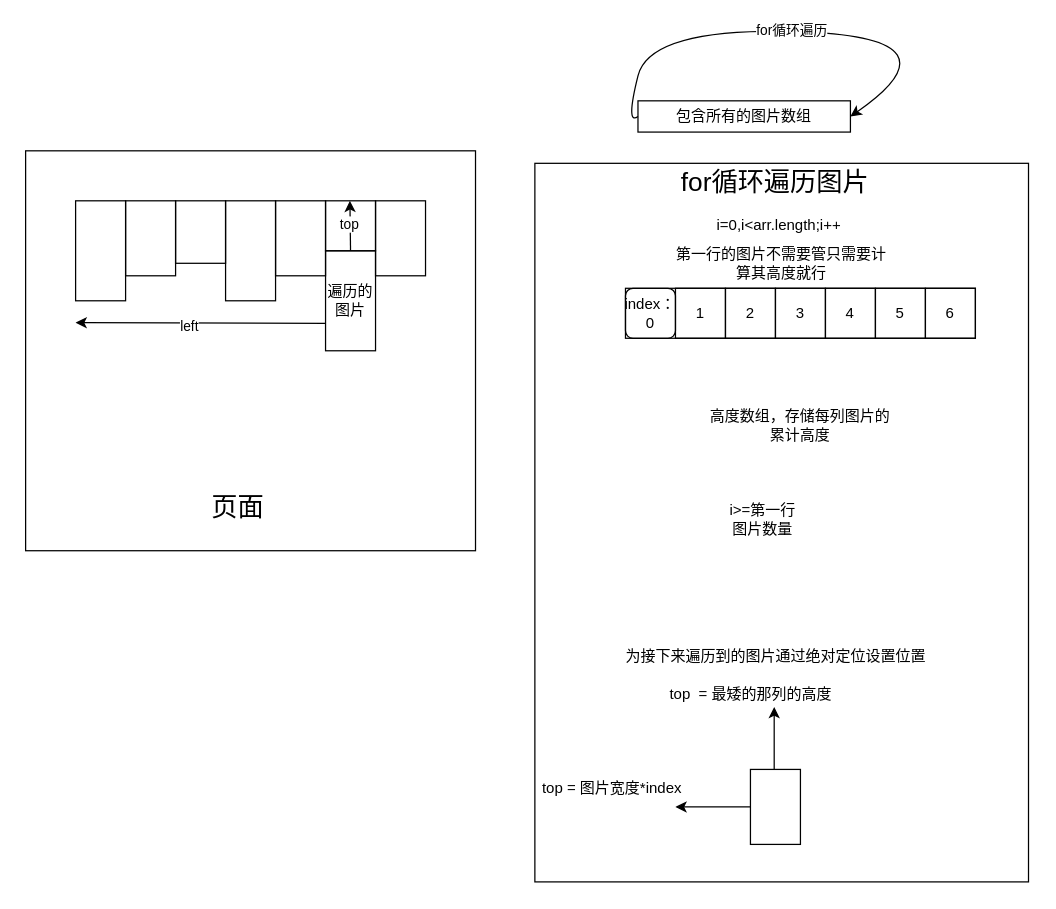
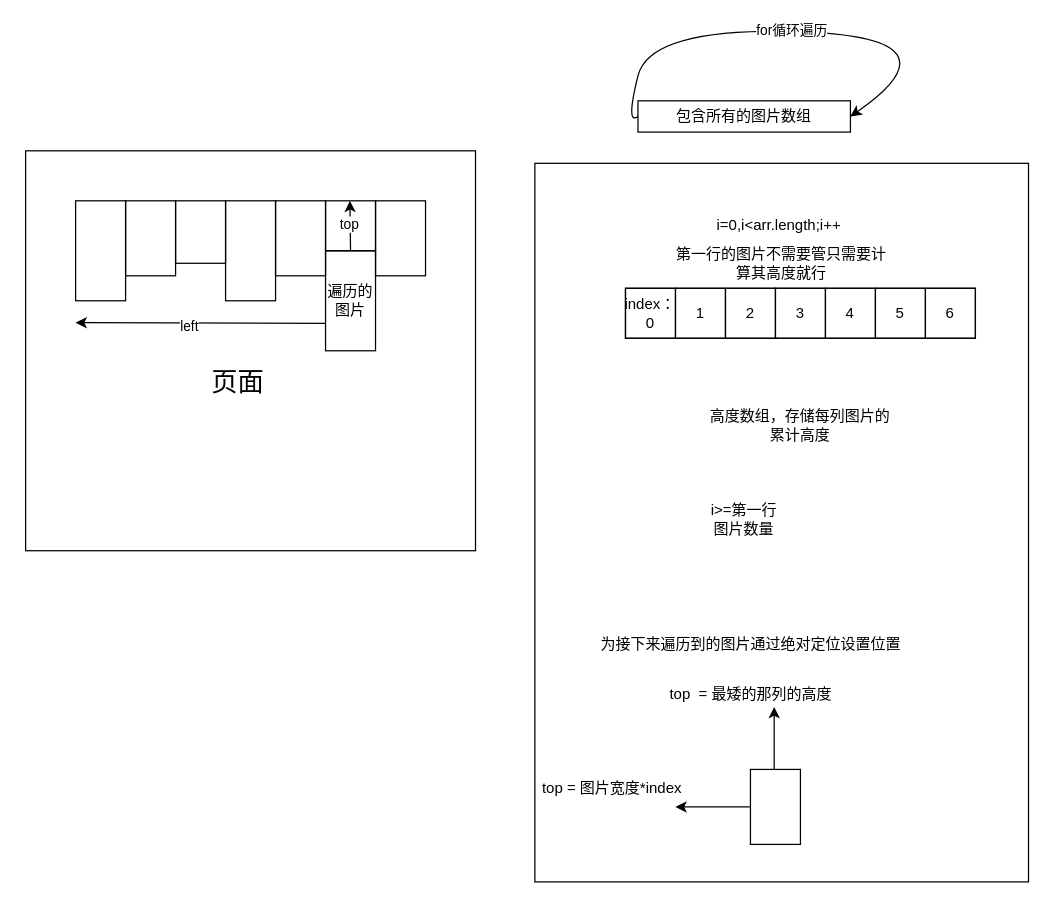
(776, 182) -> none
(651, 313) -> (651, 313)
(238, 507) -> (238, 382)
(763, 519) -> (744, 519)
(776, 657) -> (751, 644)
